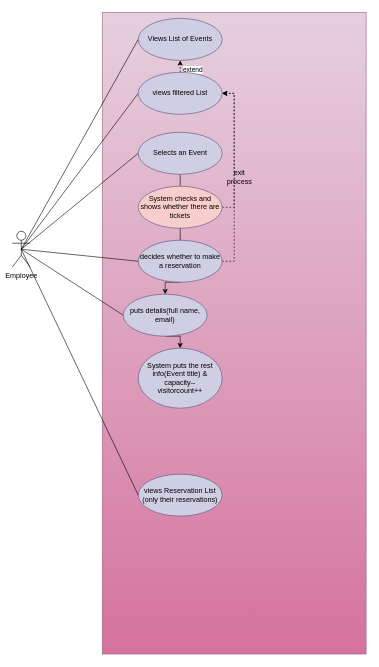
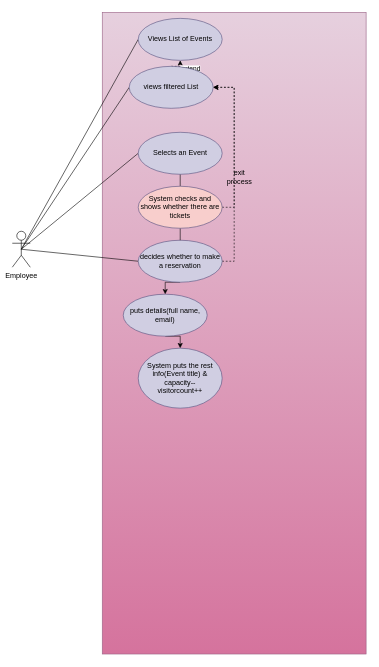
(180, 93) -> (171, 87)
(74, 284) -> none
(84, 381) -> none
(180, 495) -> none
